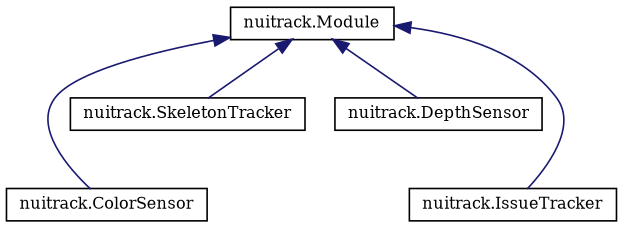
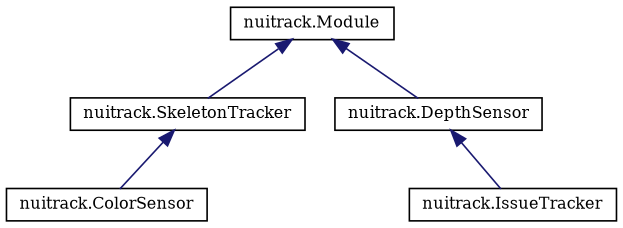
(535, 76) -> (481, 166)
(81, 79) -> (142, 165)
